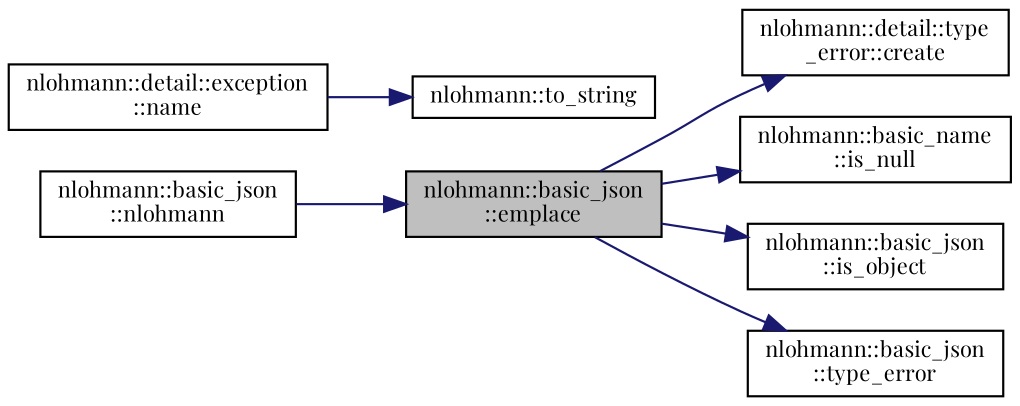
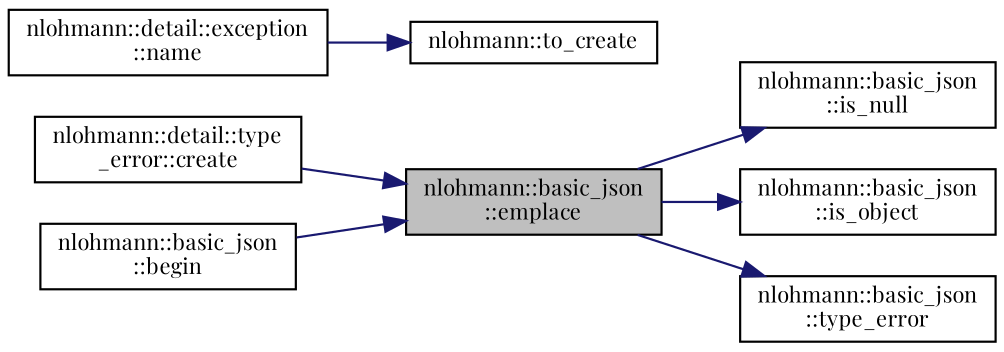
(534, 97) -> (534, 43)
(682, 127) -> (343, 175)
(876, 150) -> (868, 95)
(168, 204) -> (168, 257)
